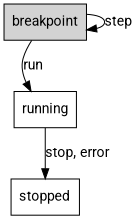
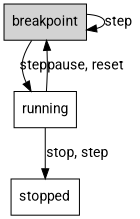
(35, 66) -> (35, 66)
none -> (47, 71)
(79, 153) -> (79, 153)
